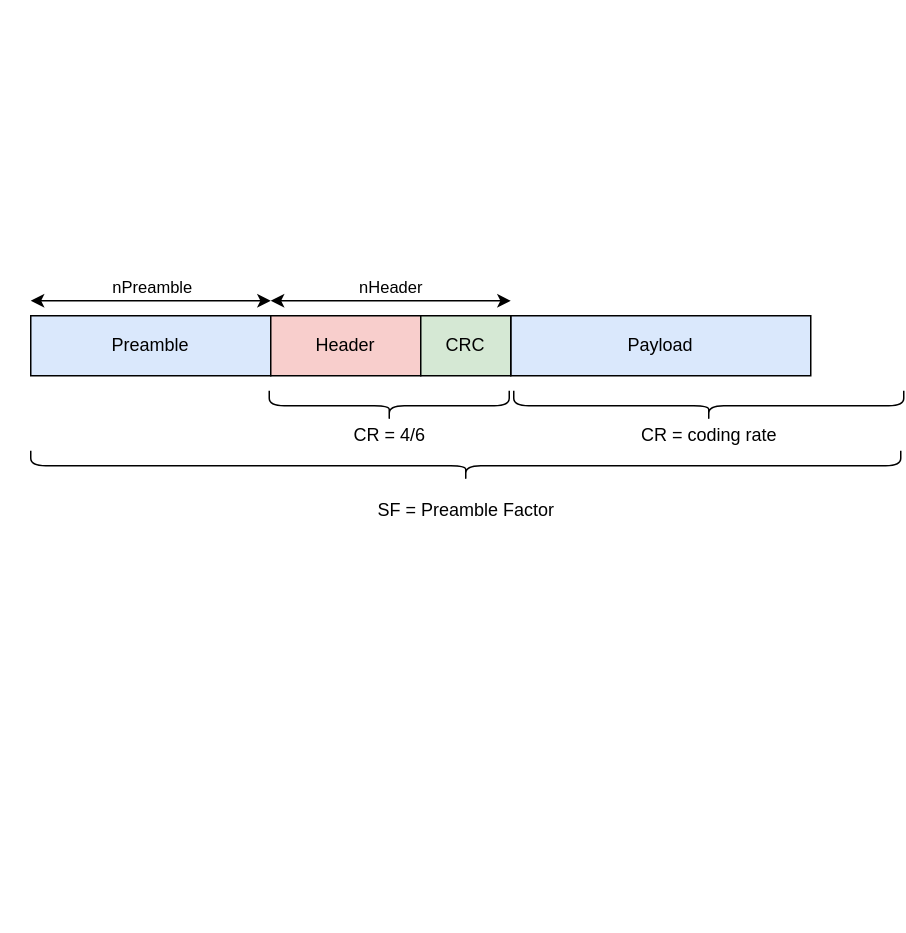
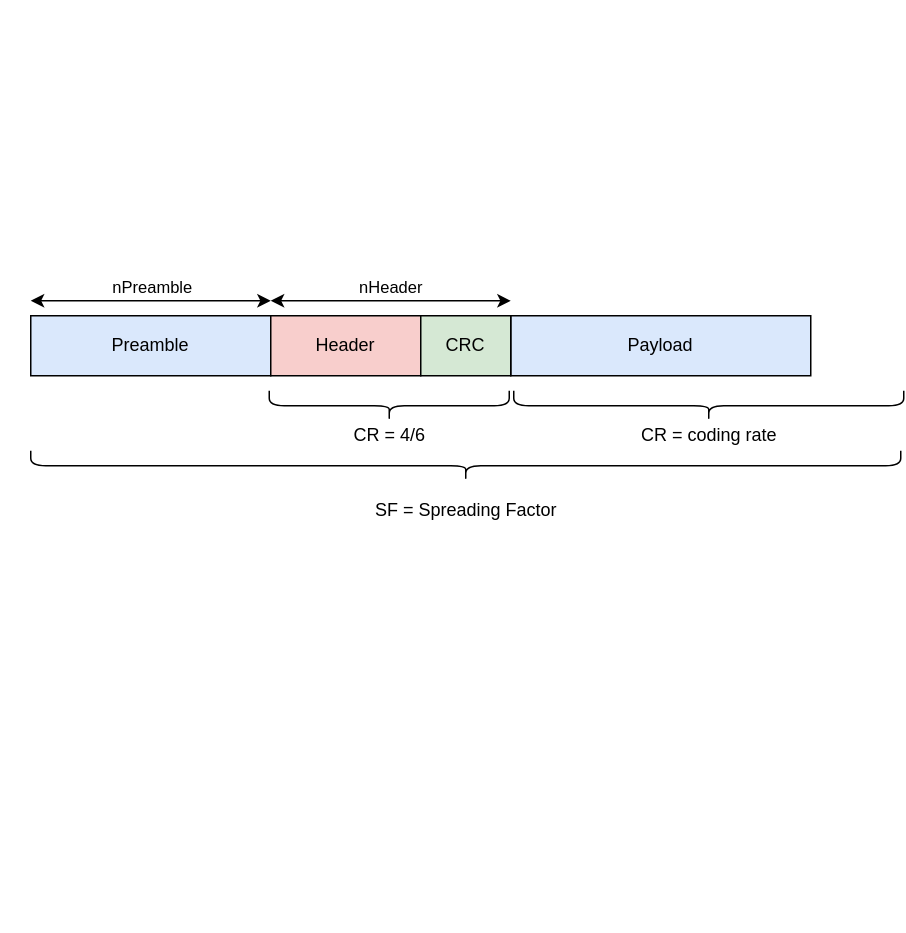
(467, 511) -> (467, 511)
